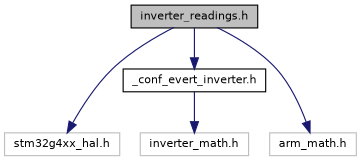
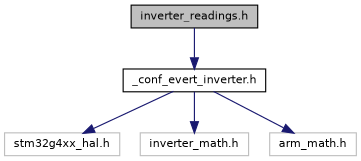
(272, 65) -> (249, 110)
(115, 66) -> (134, 110)
